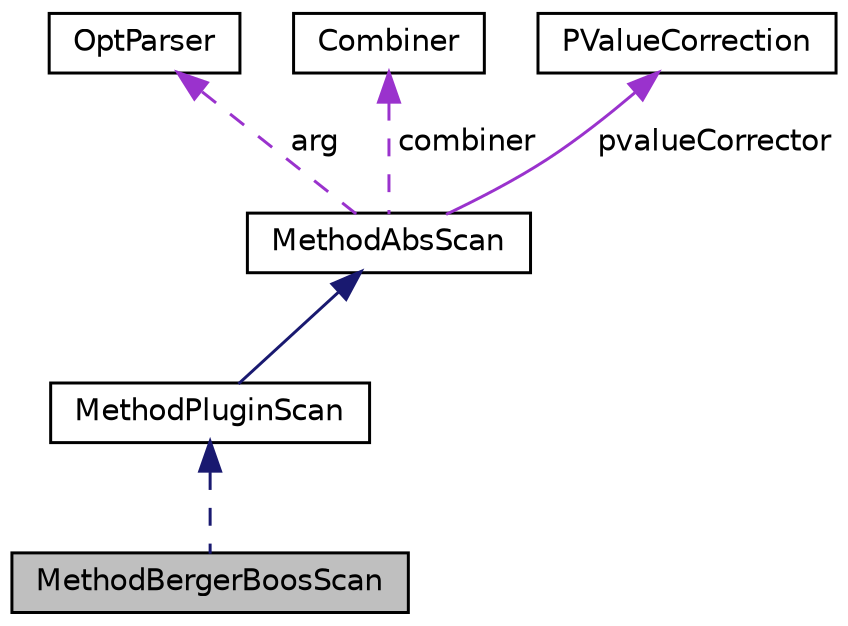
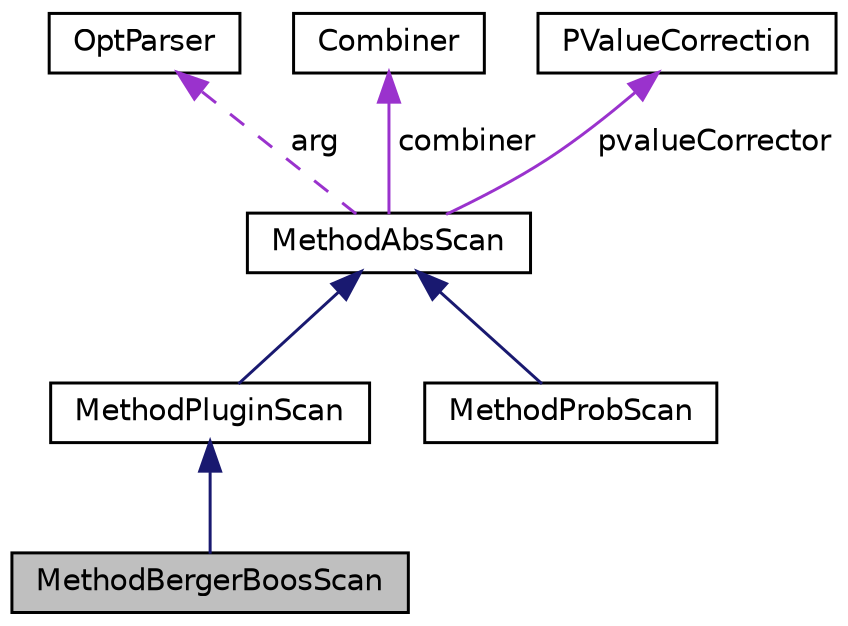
(389, 158) -> (389, 158)
none -> (571, 413)
(210, 513) -> (210, 513)
